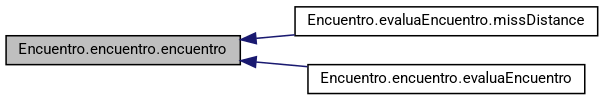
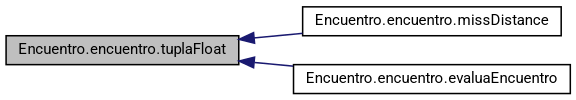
(446, 21) -> (432, 21)
(123, 50) -> (122, 50)
